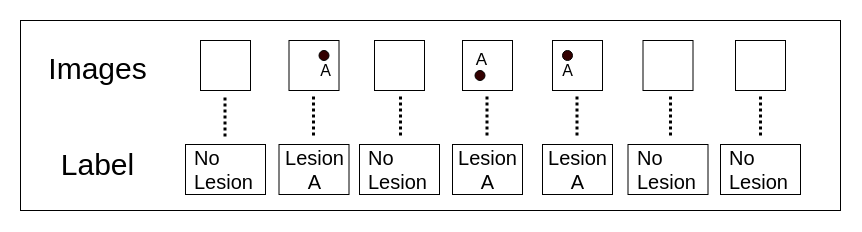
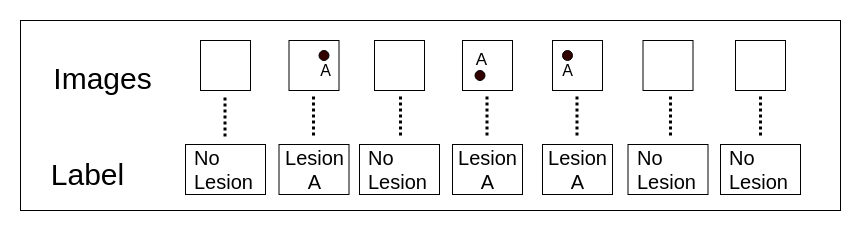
(98, 69) -> (103, 79)
(98, 165) -> (88, 175)
